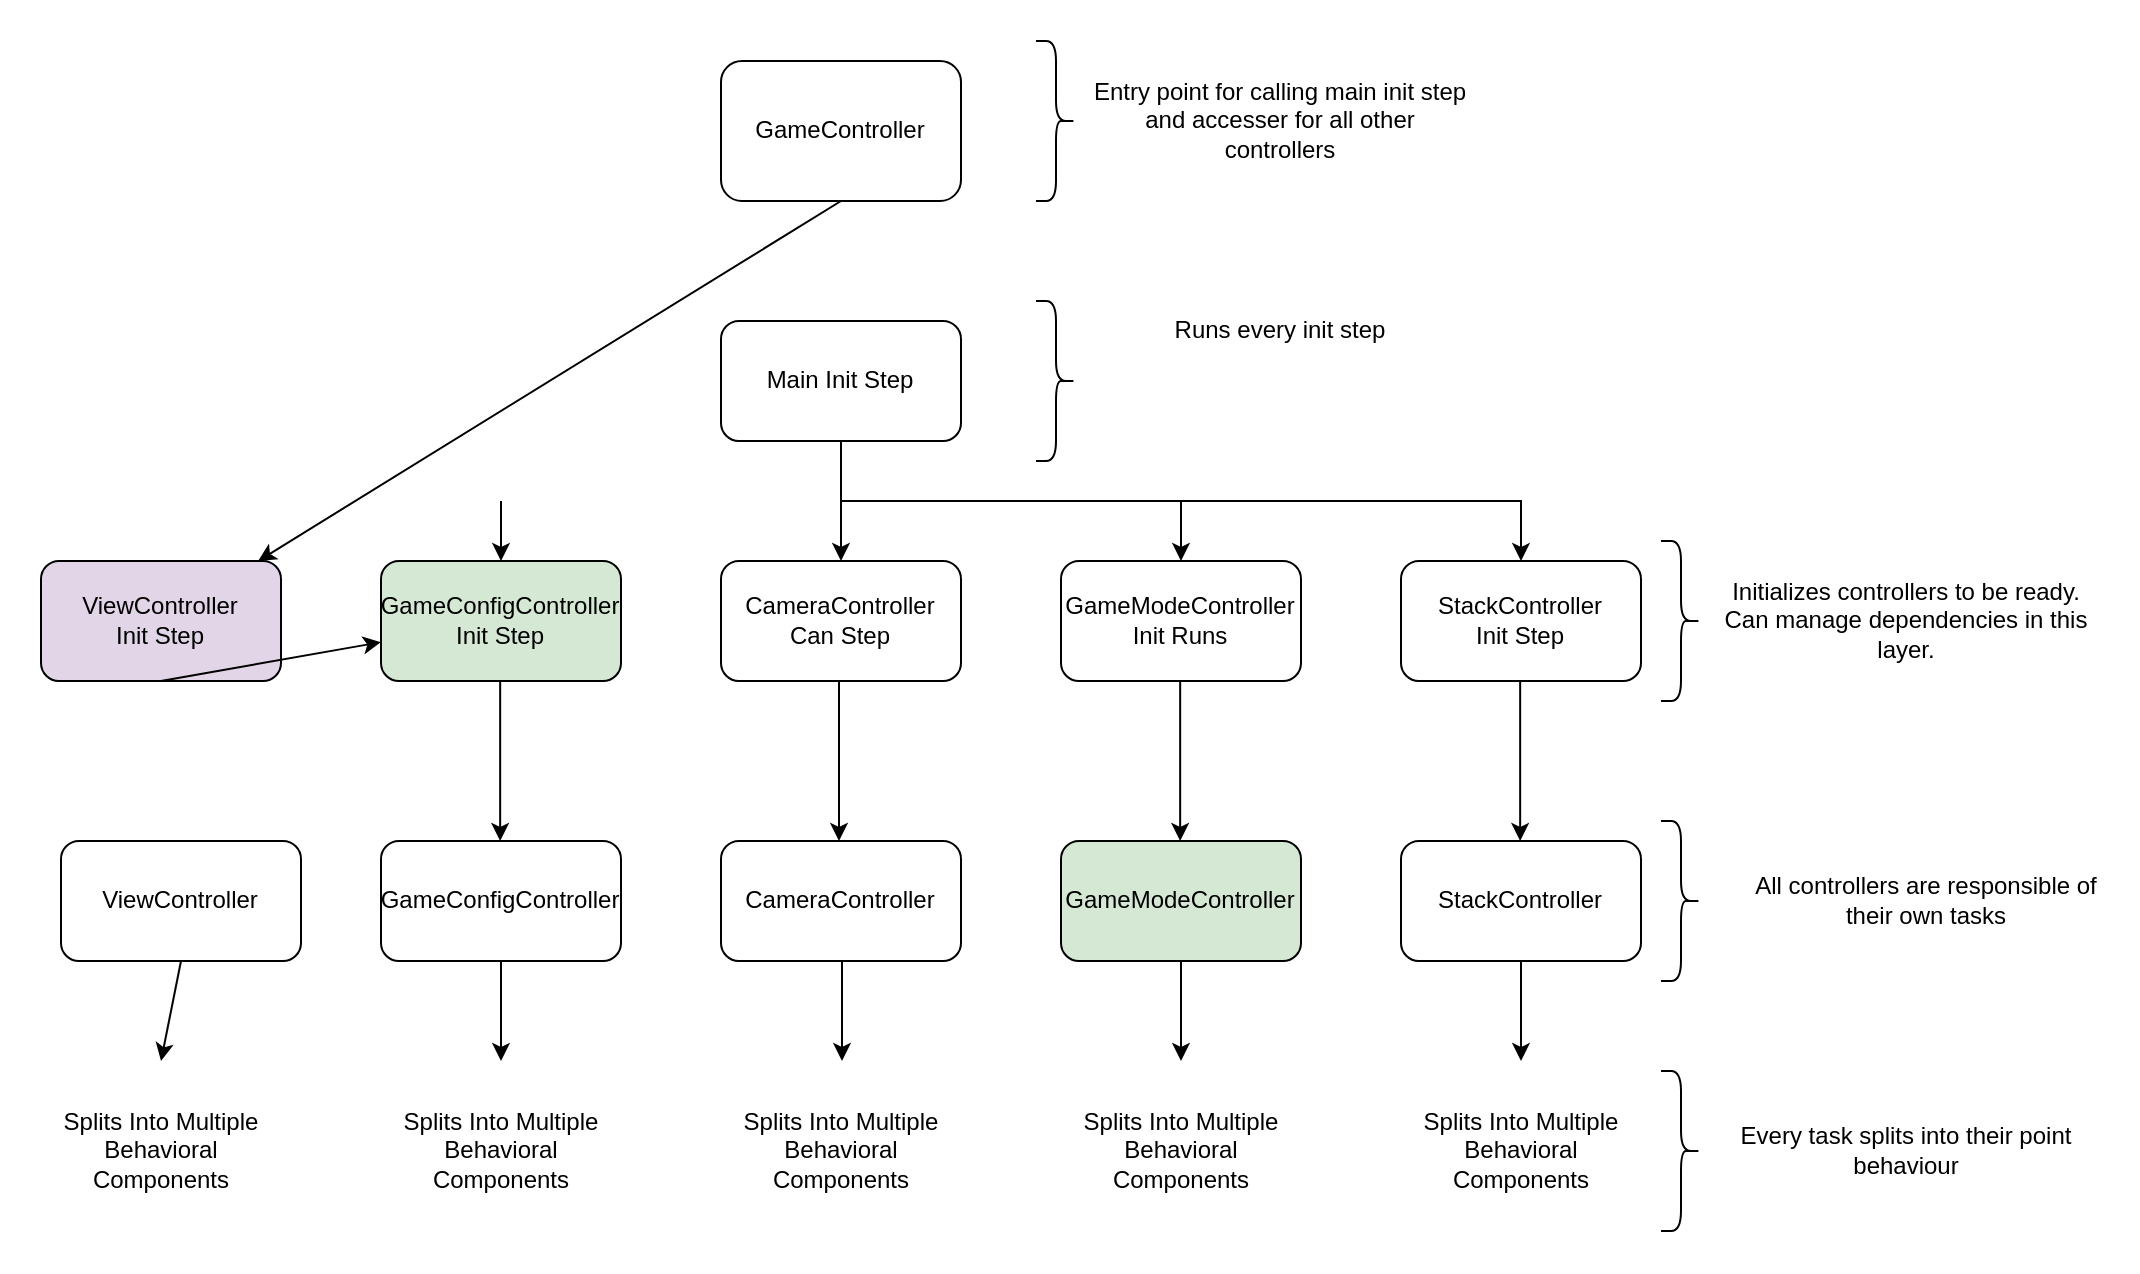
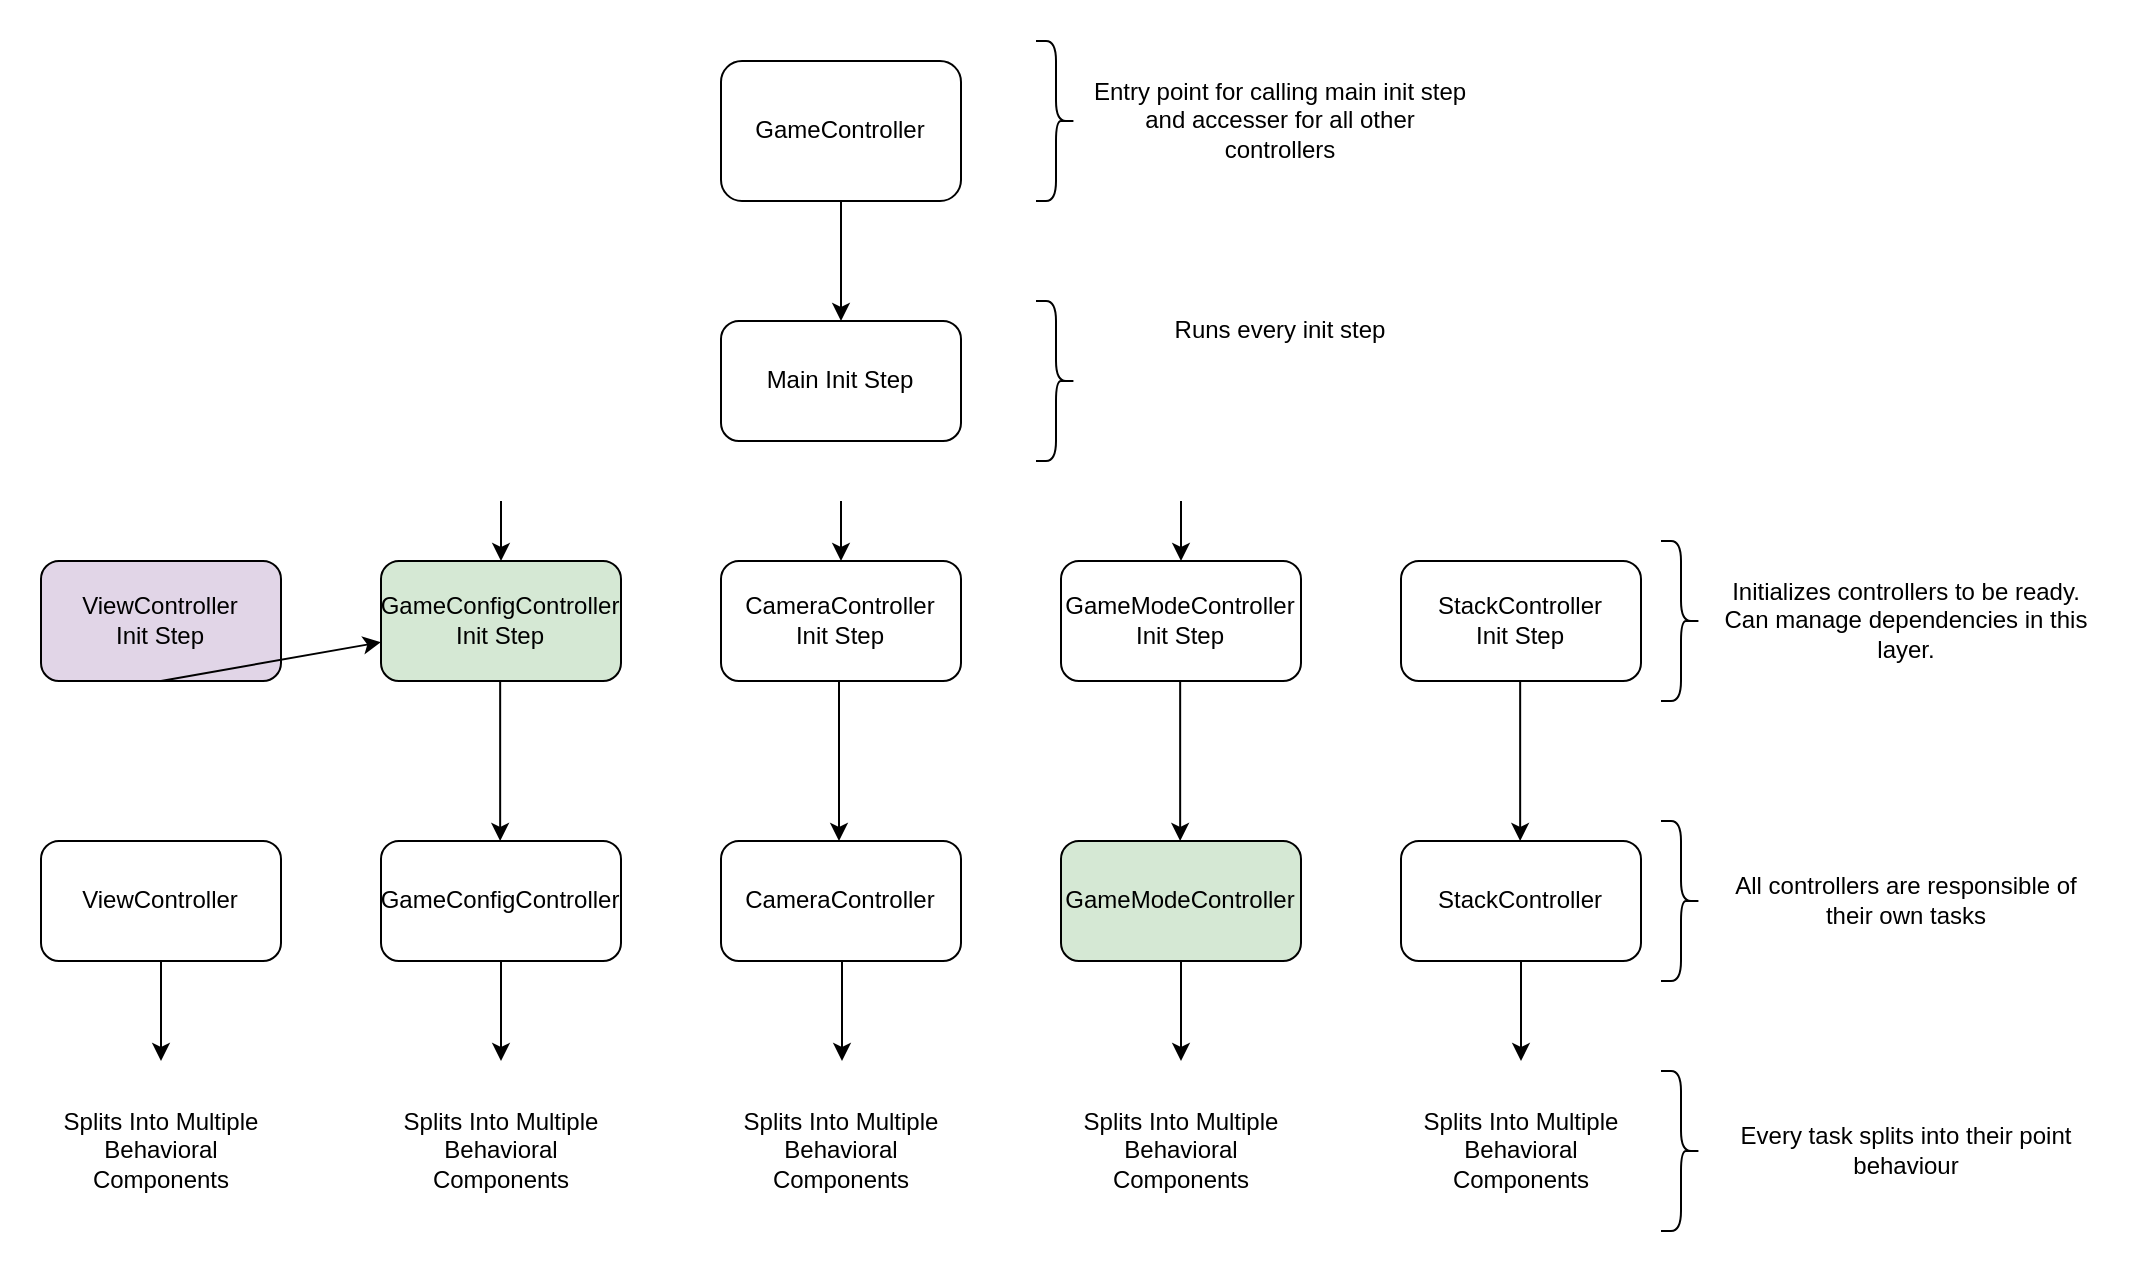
(555, 378) -> (841, 254)
(1174, 501) -> none
(841, 621) -> (841, 621)
(1181, 621) -> (1181, 621)
(181, 901) -> (161, 901)
(1926, 901) -> (1906, 901)
